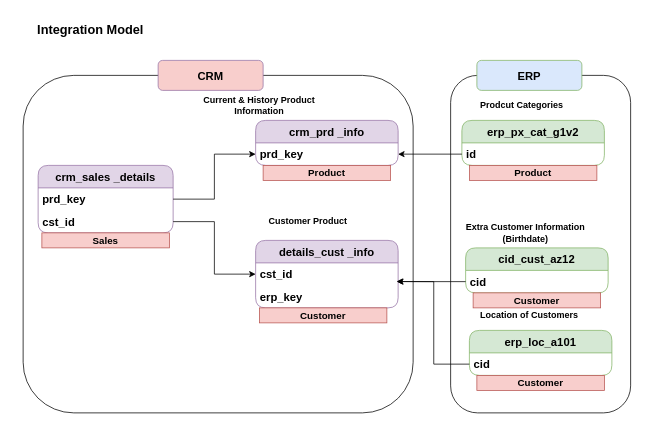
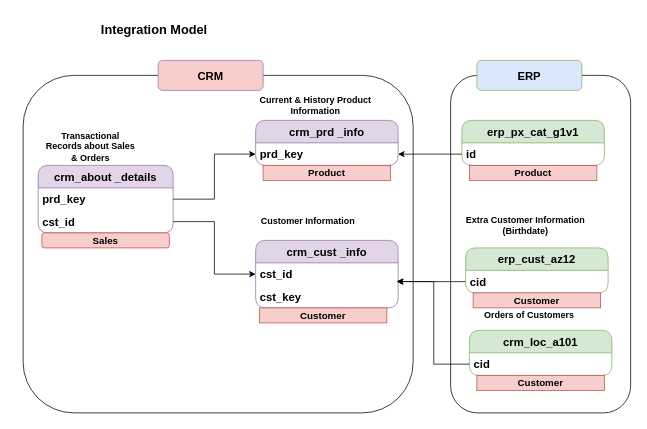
(90, 30) -> (154, 30)
(259, 105) -> (315, 105)
(522, 105) -> none
(533, 132) -> (533, 132)
none -> (90, 147)
(105, 177) -> (105, 177)
(308, 222) -> (308, 222)
(525, 233) -> (525, 225)
(105, 240) -> (105, 240)
(327, 252) -> (327, 252)
(537, 259) -> (537, 259)
(278, 297) -> (278, 297)
(529, 315) -> (529, 315)
(540, 342) -> (540, 342)
